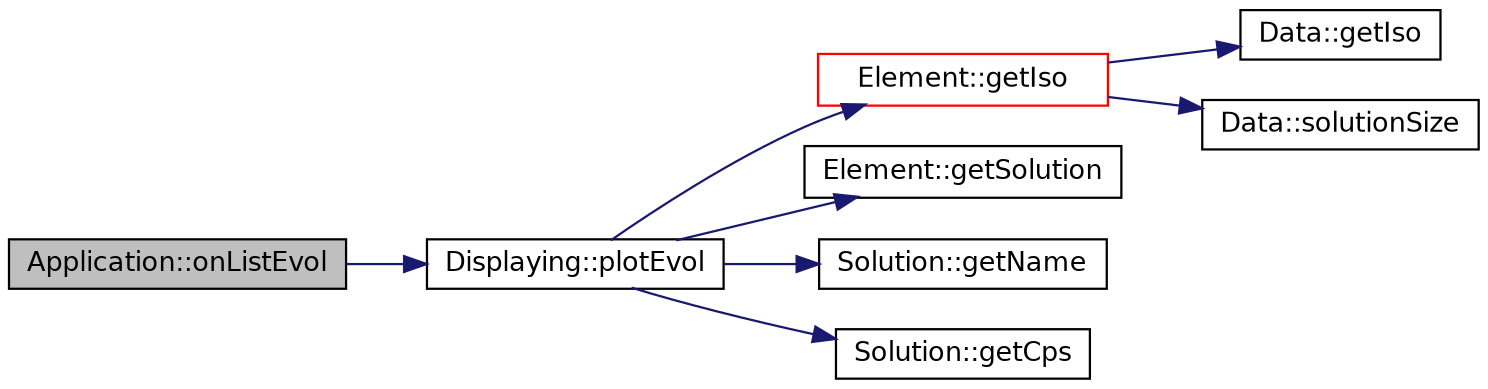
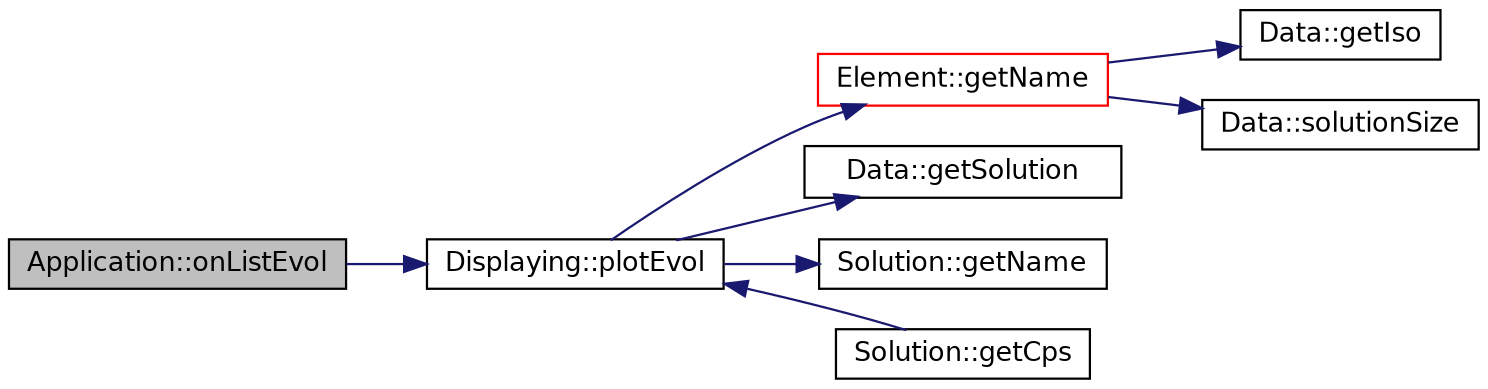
(963, 80) -> (963, 80)
(963, 172) -> (963, 172)
(722, 313) -> (827, 308)
